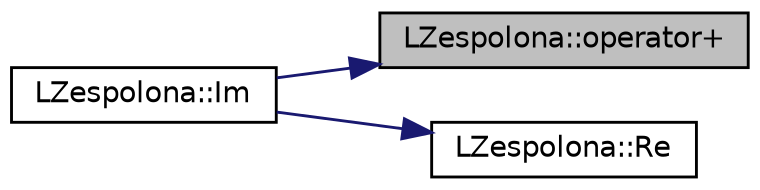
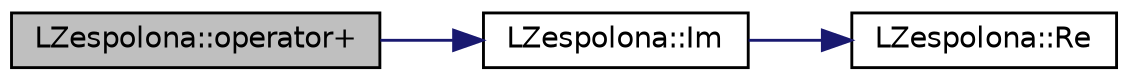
(313, 73) -> (417, 40)
